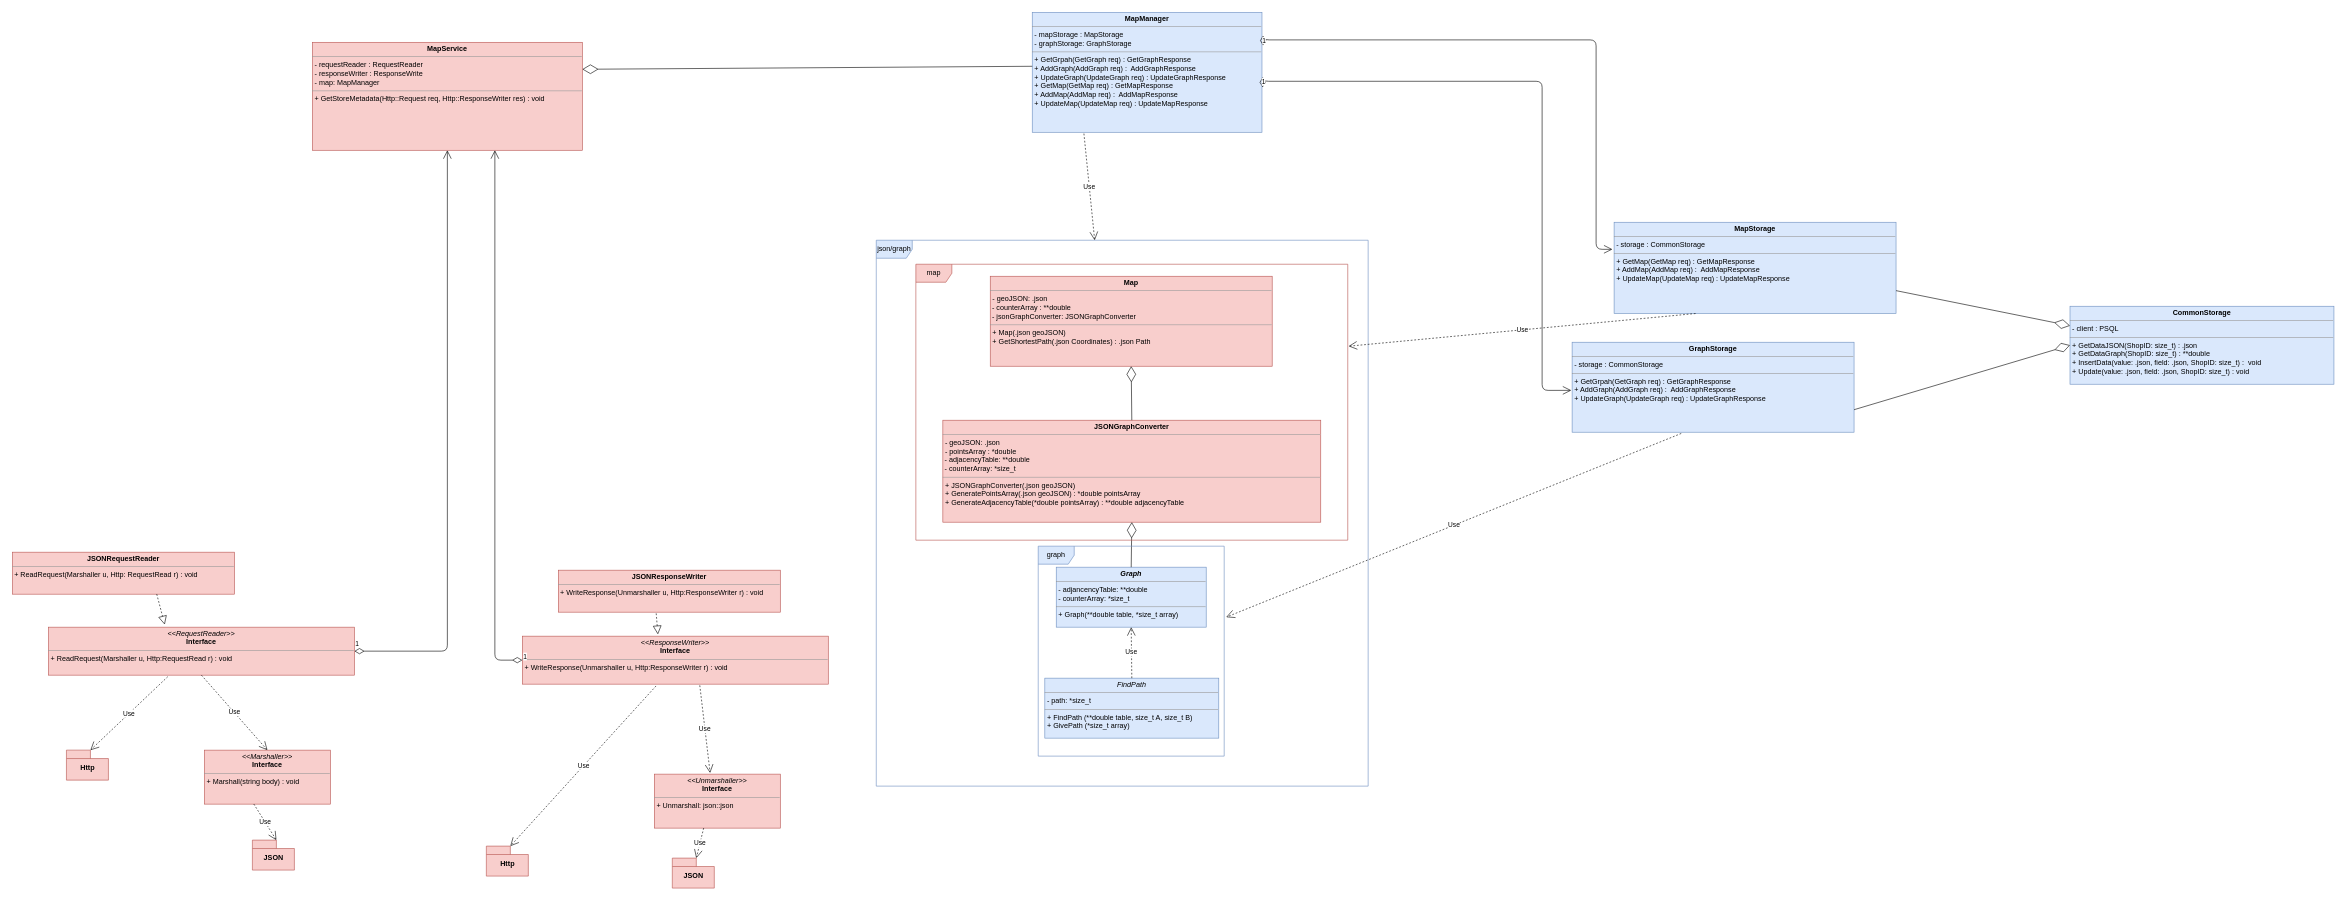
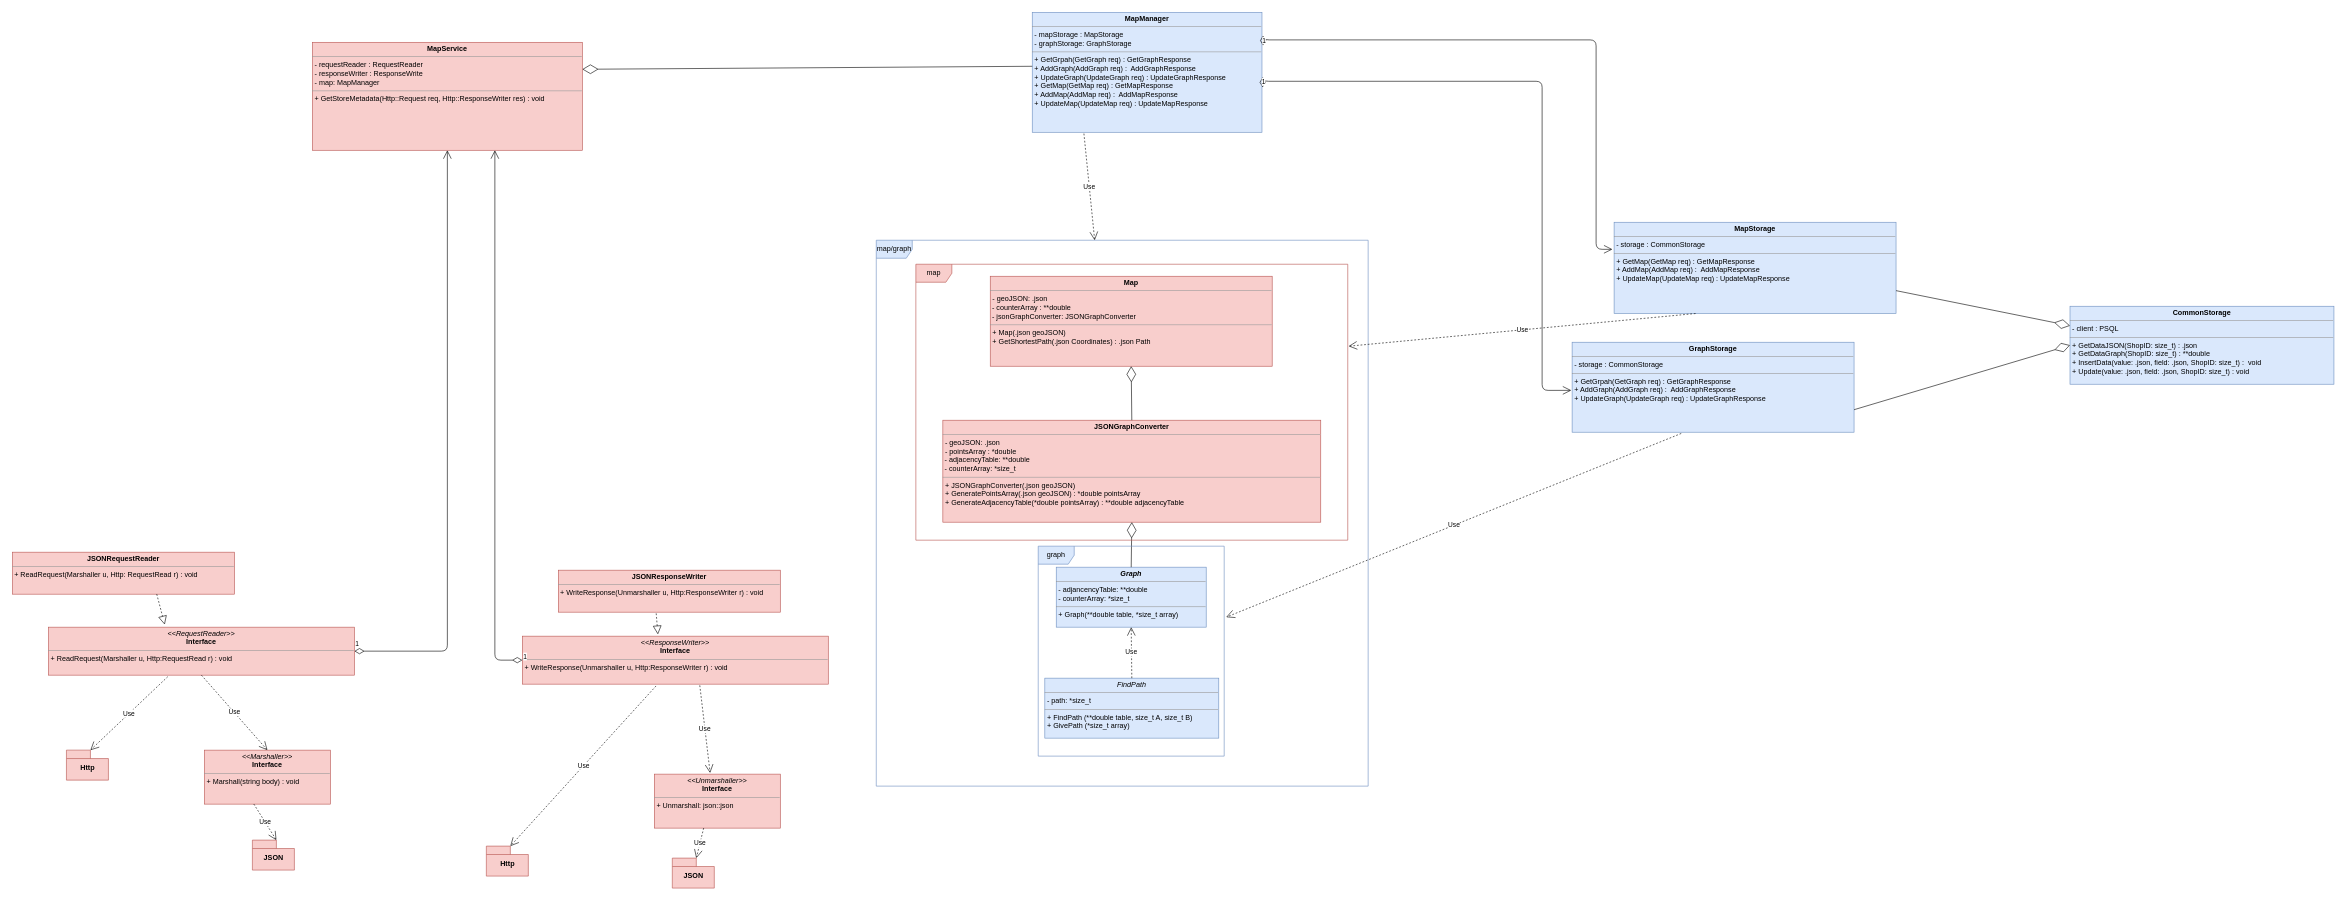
(894, 249) -> (894, 249)
